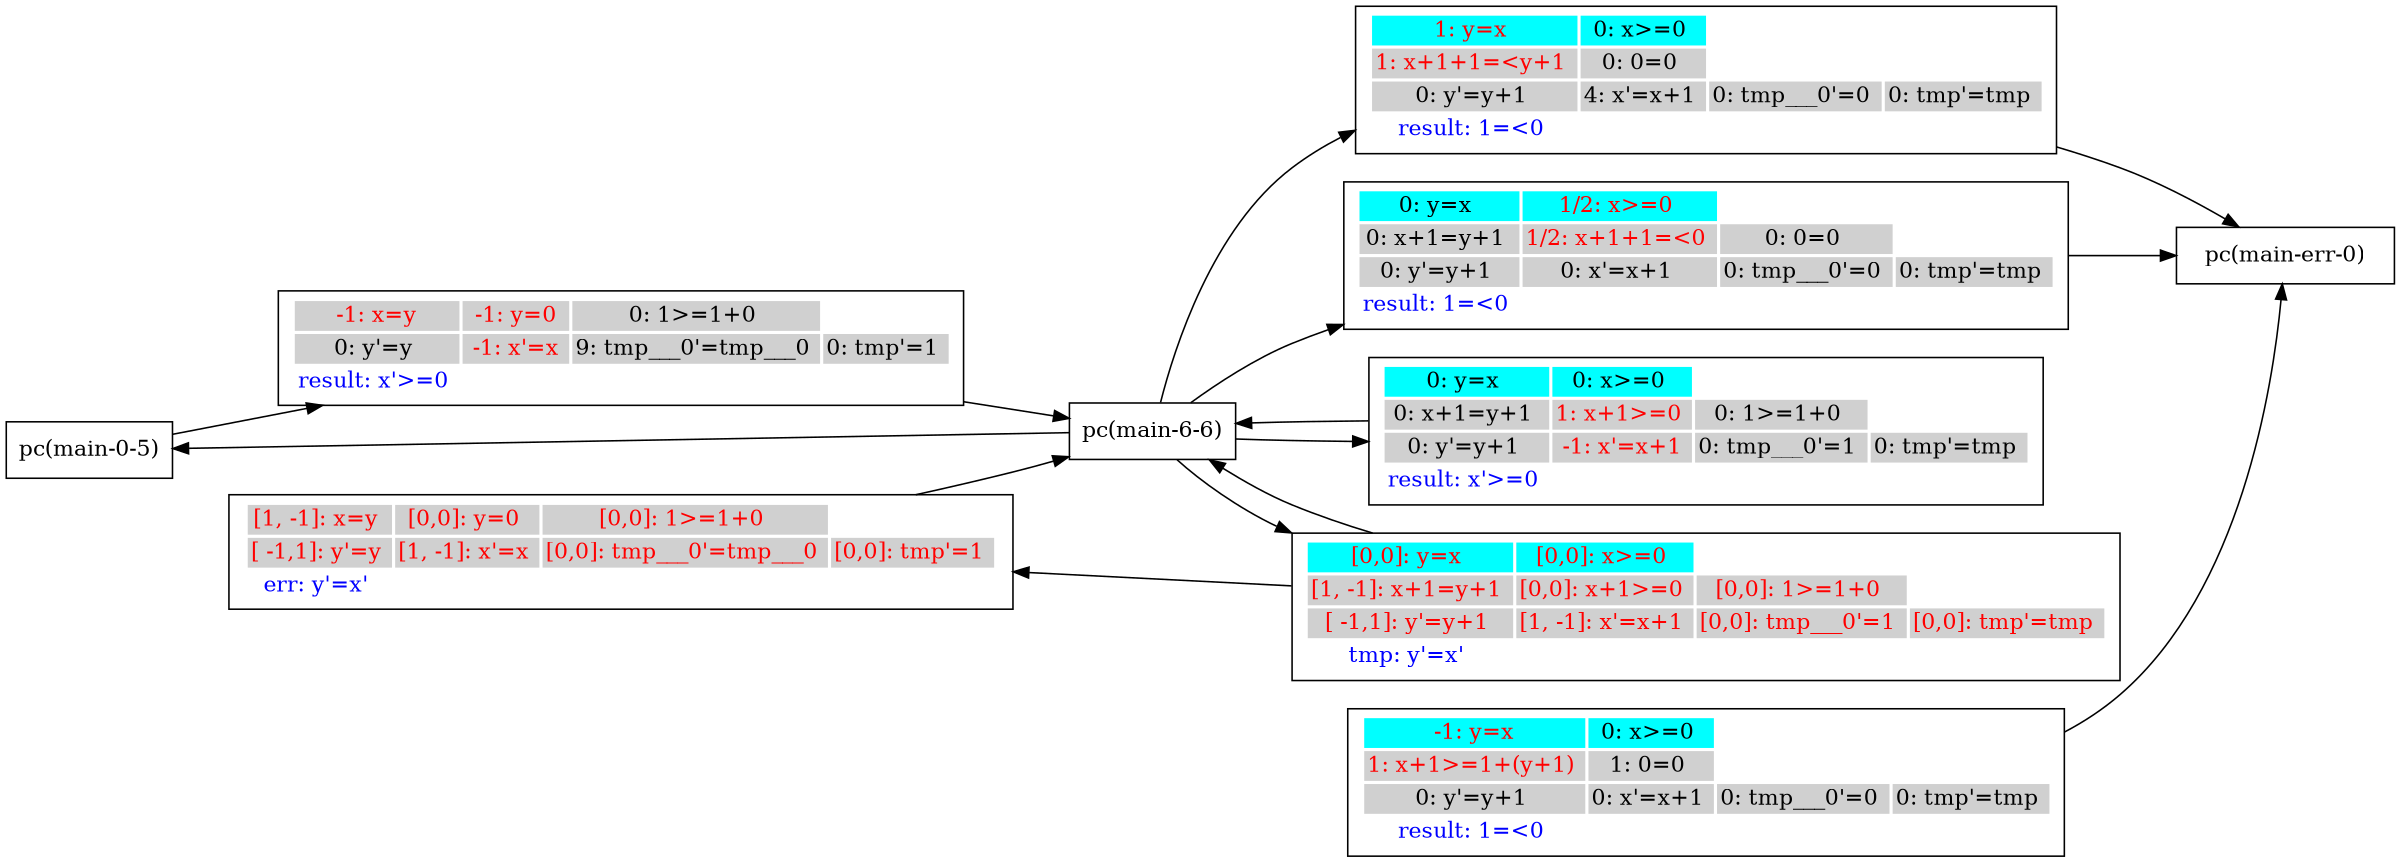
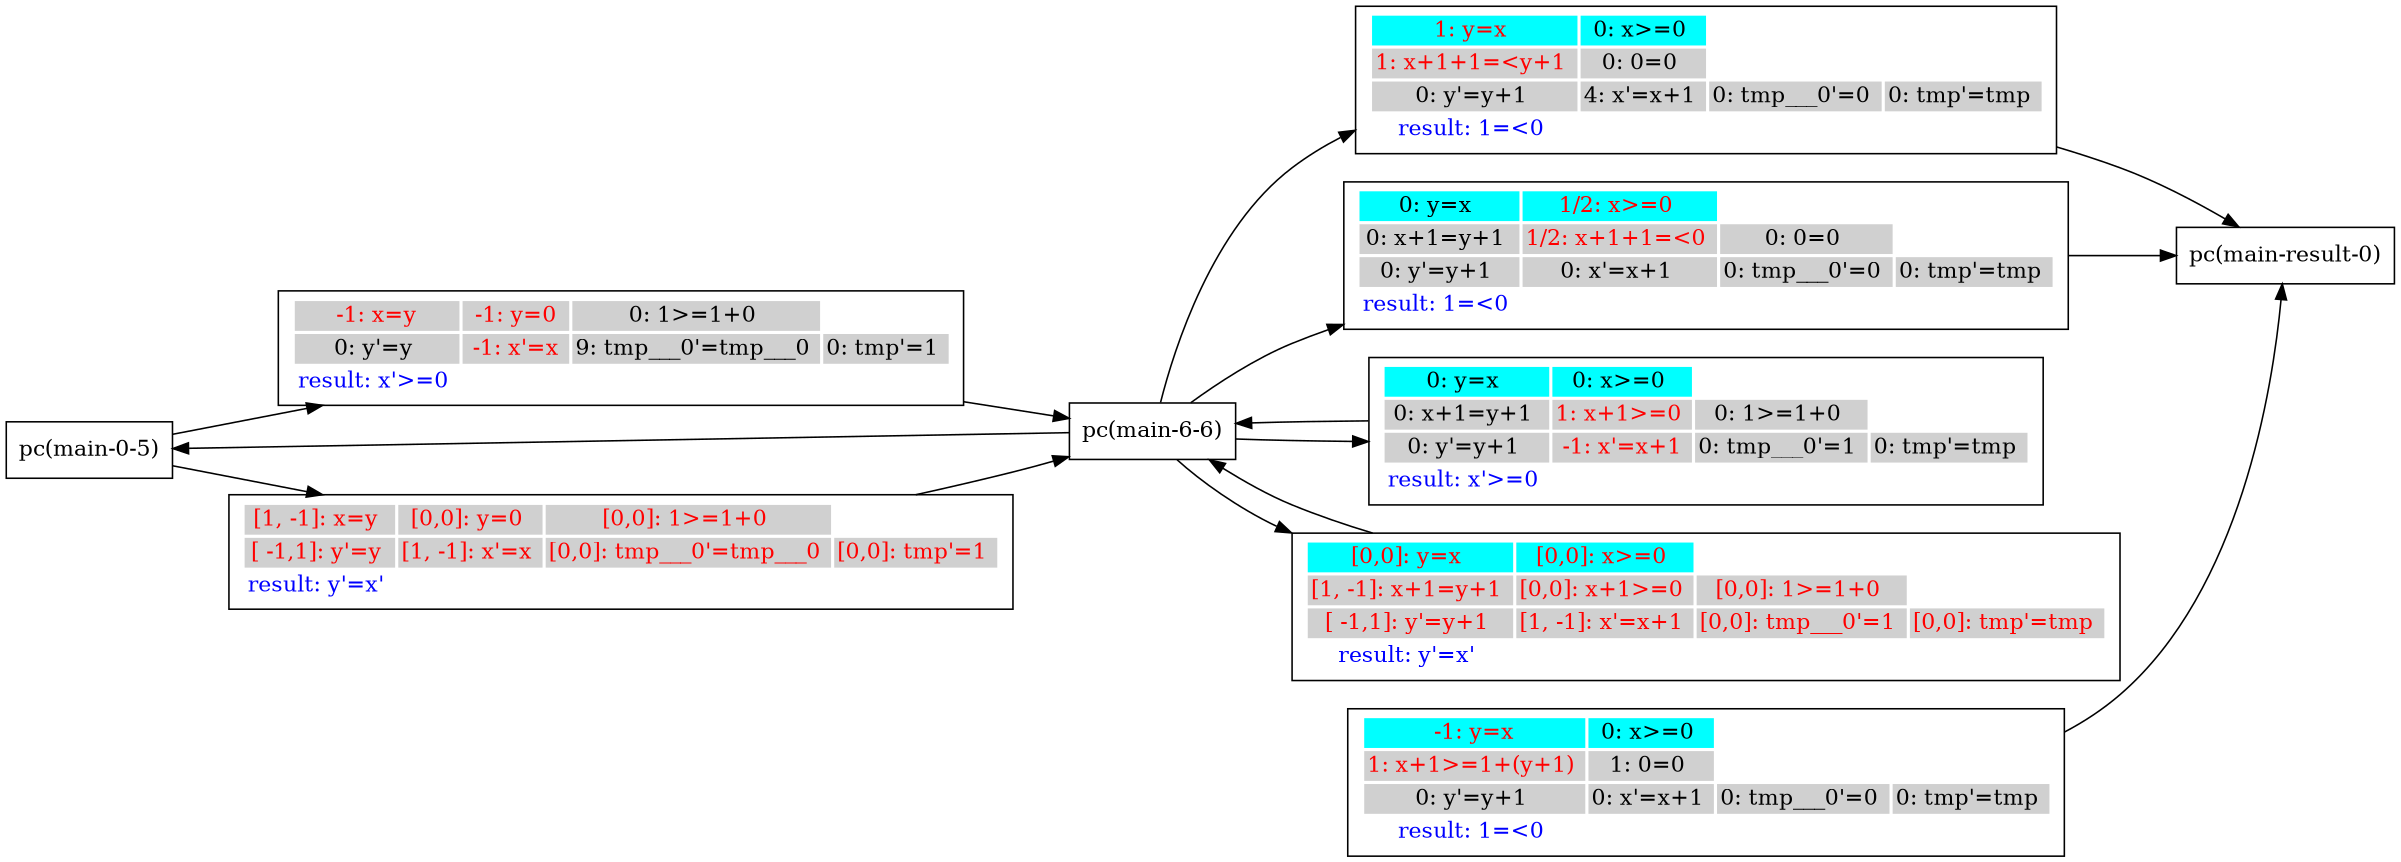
(2285, 256) -> (2285, 256)
(1160, 579) -> (240, 479)
(320, 585) -> (320, 585)
(1410, 655) -> (1410, 655)
